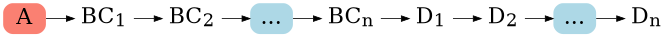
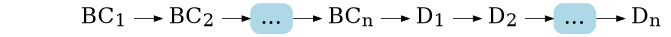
(25, 19) -> none
